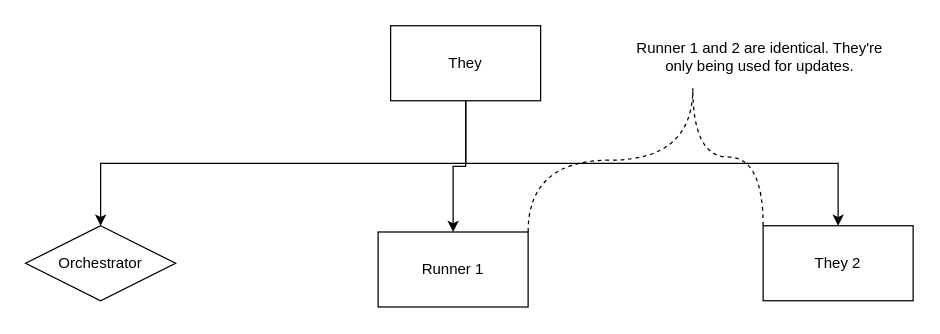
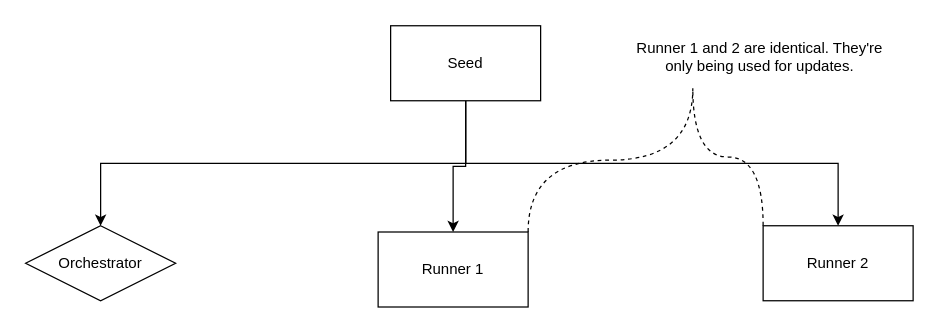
(466, 63) -> (466, 63)
(838, 263) -> (838, 263)
